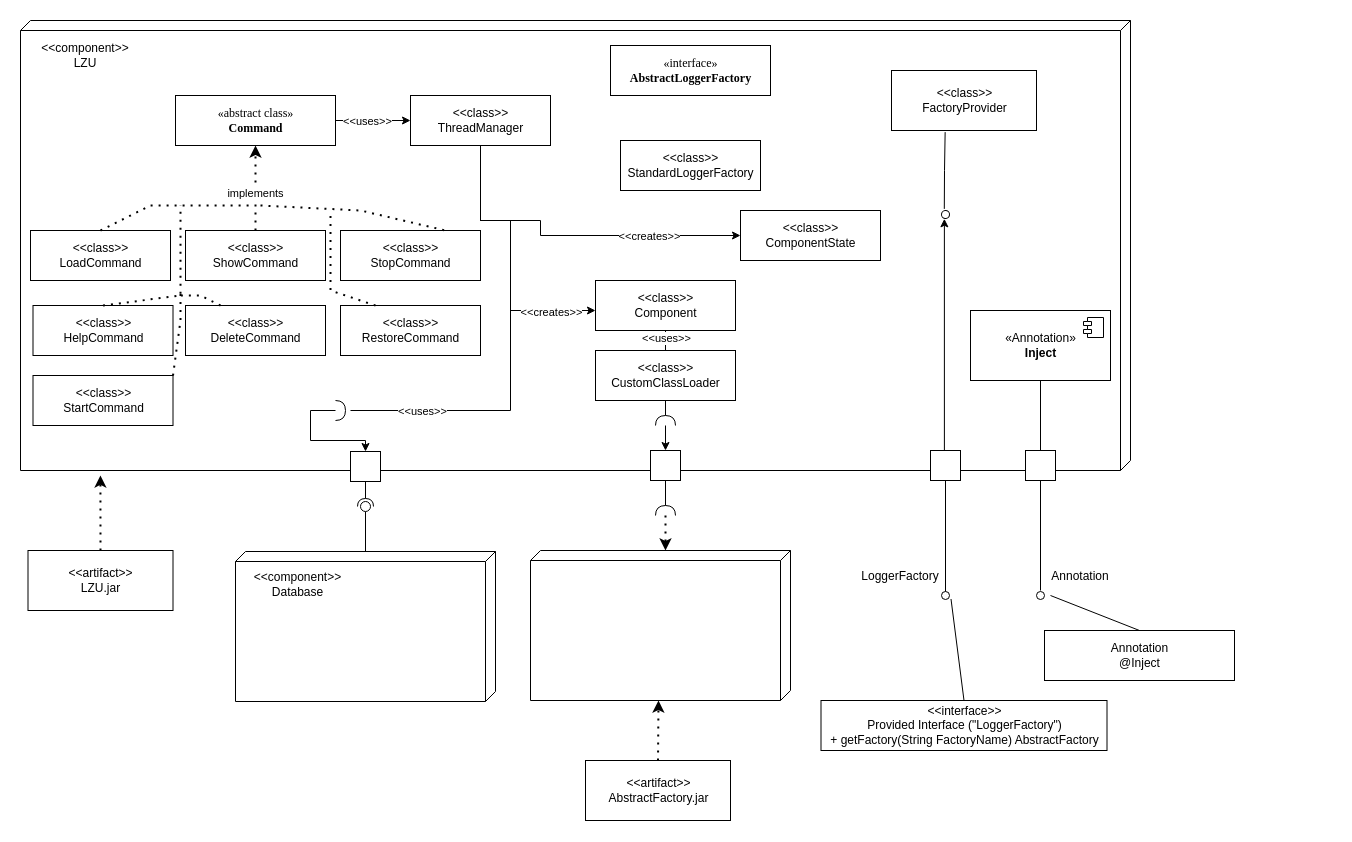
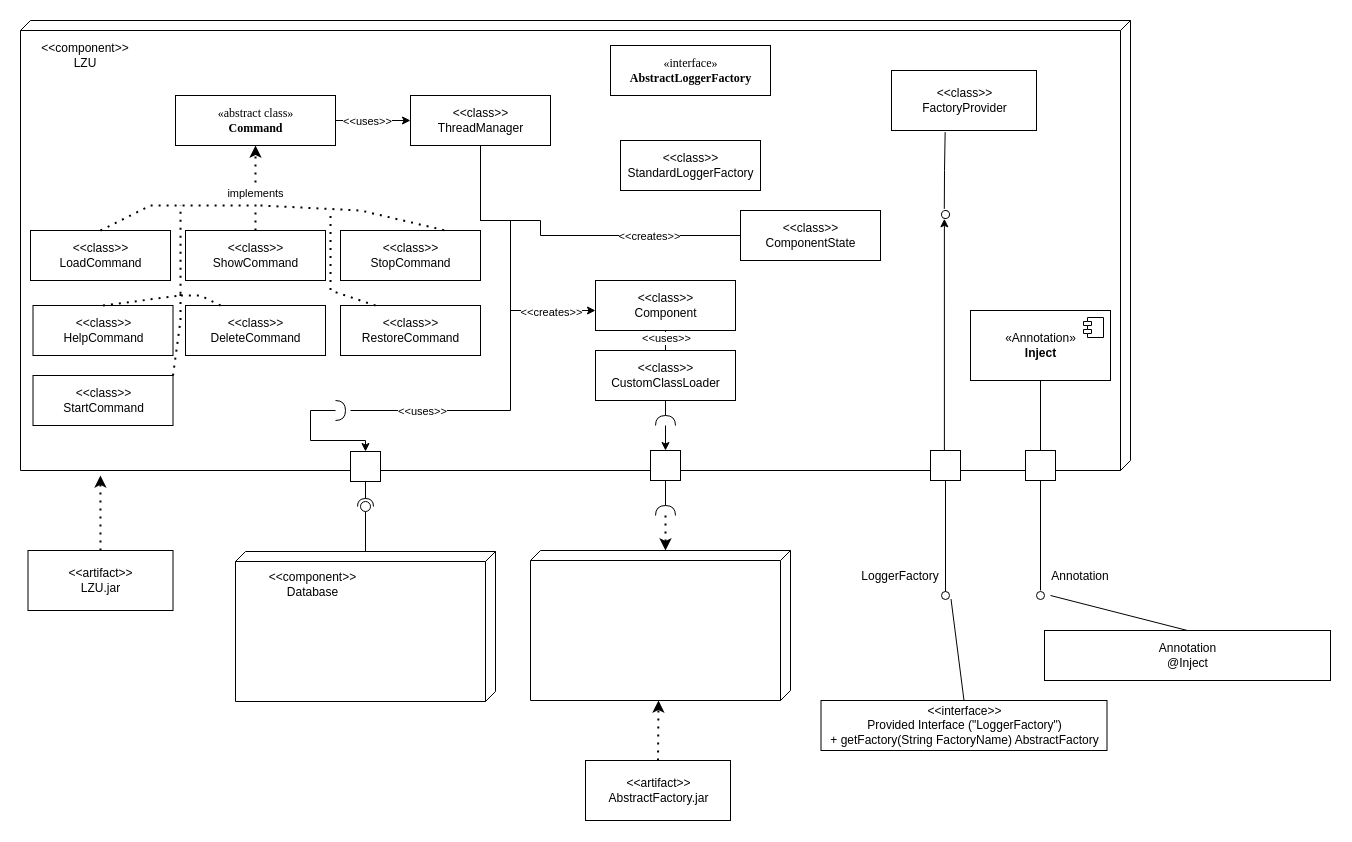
(732, 236) -> (734, 236)
(298, 585) -> (313, 585)
(1140, 656) -> (1188, 656)
